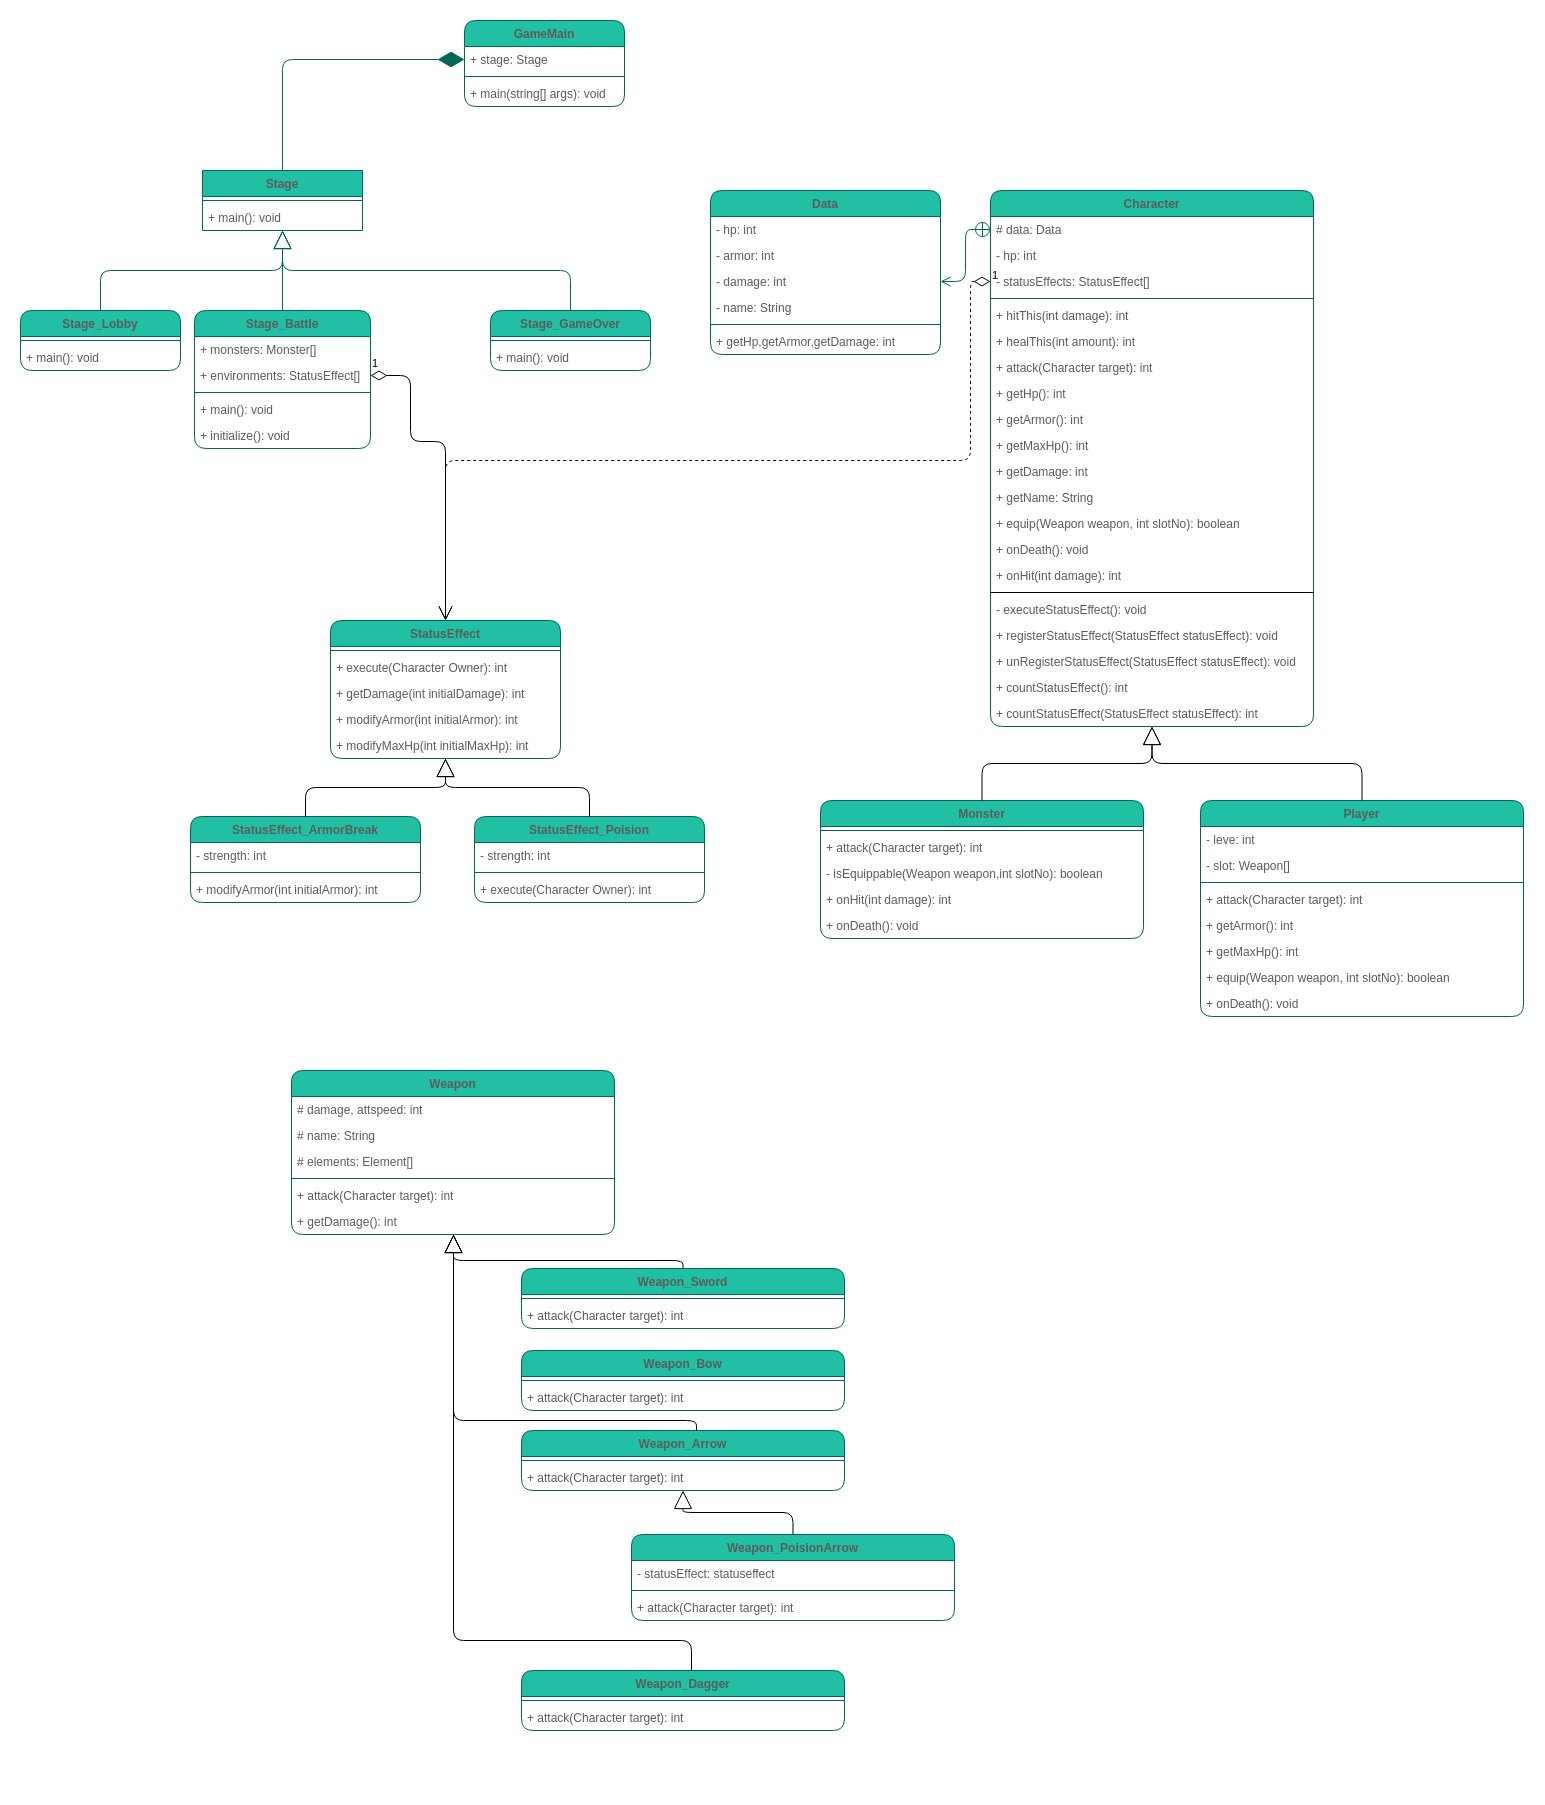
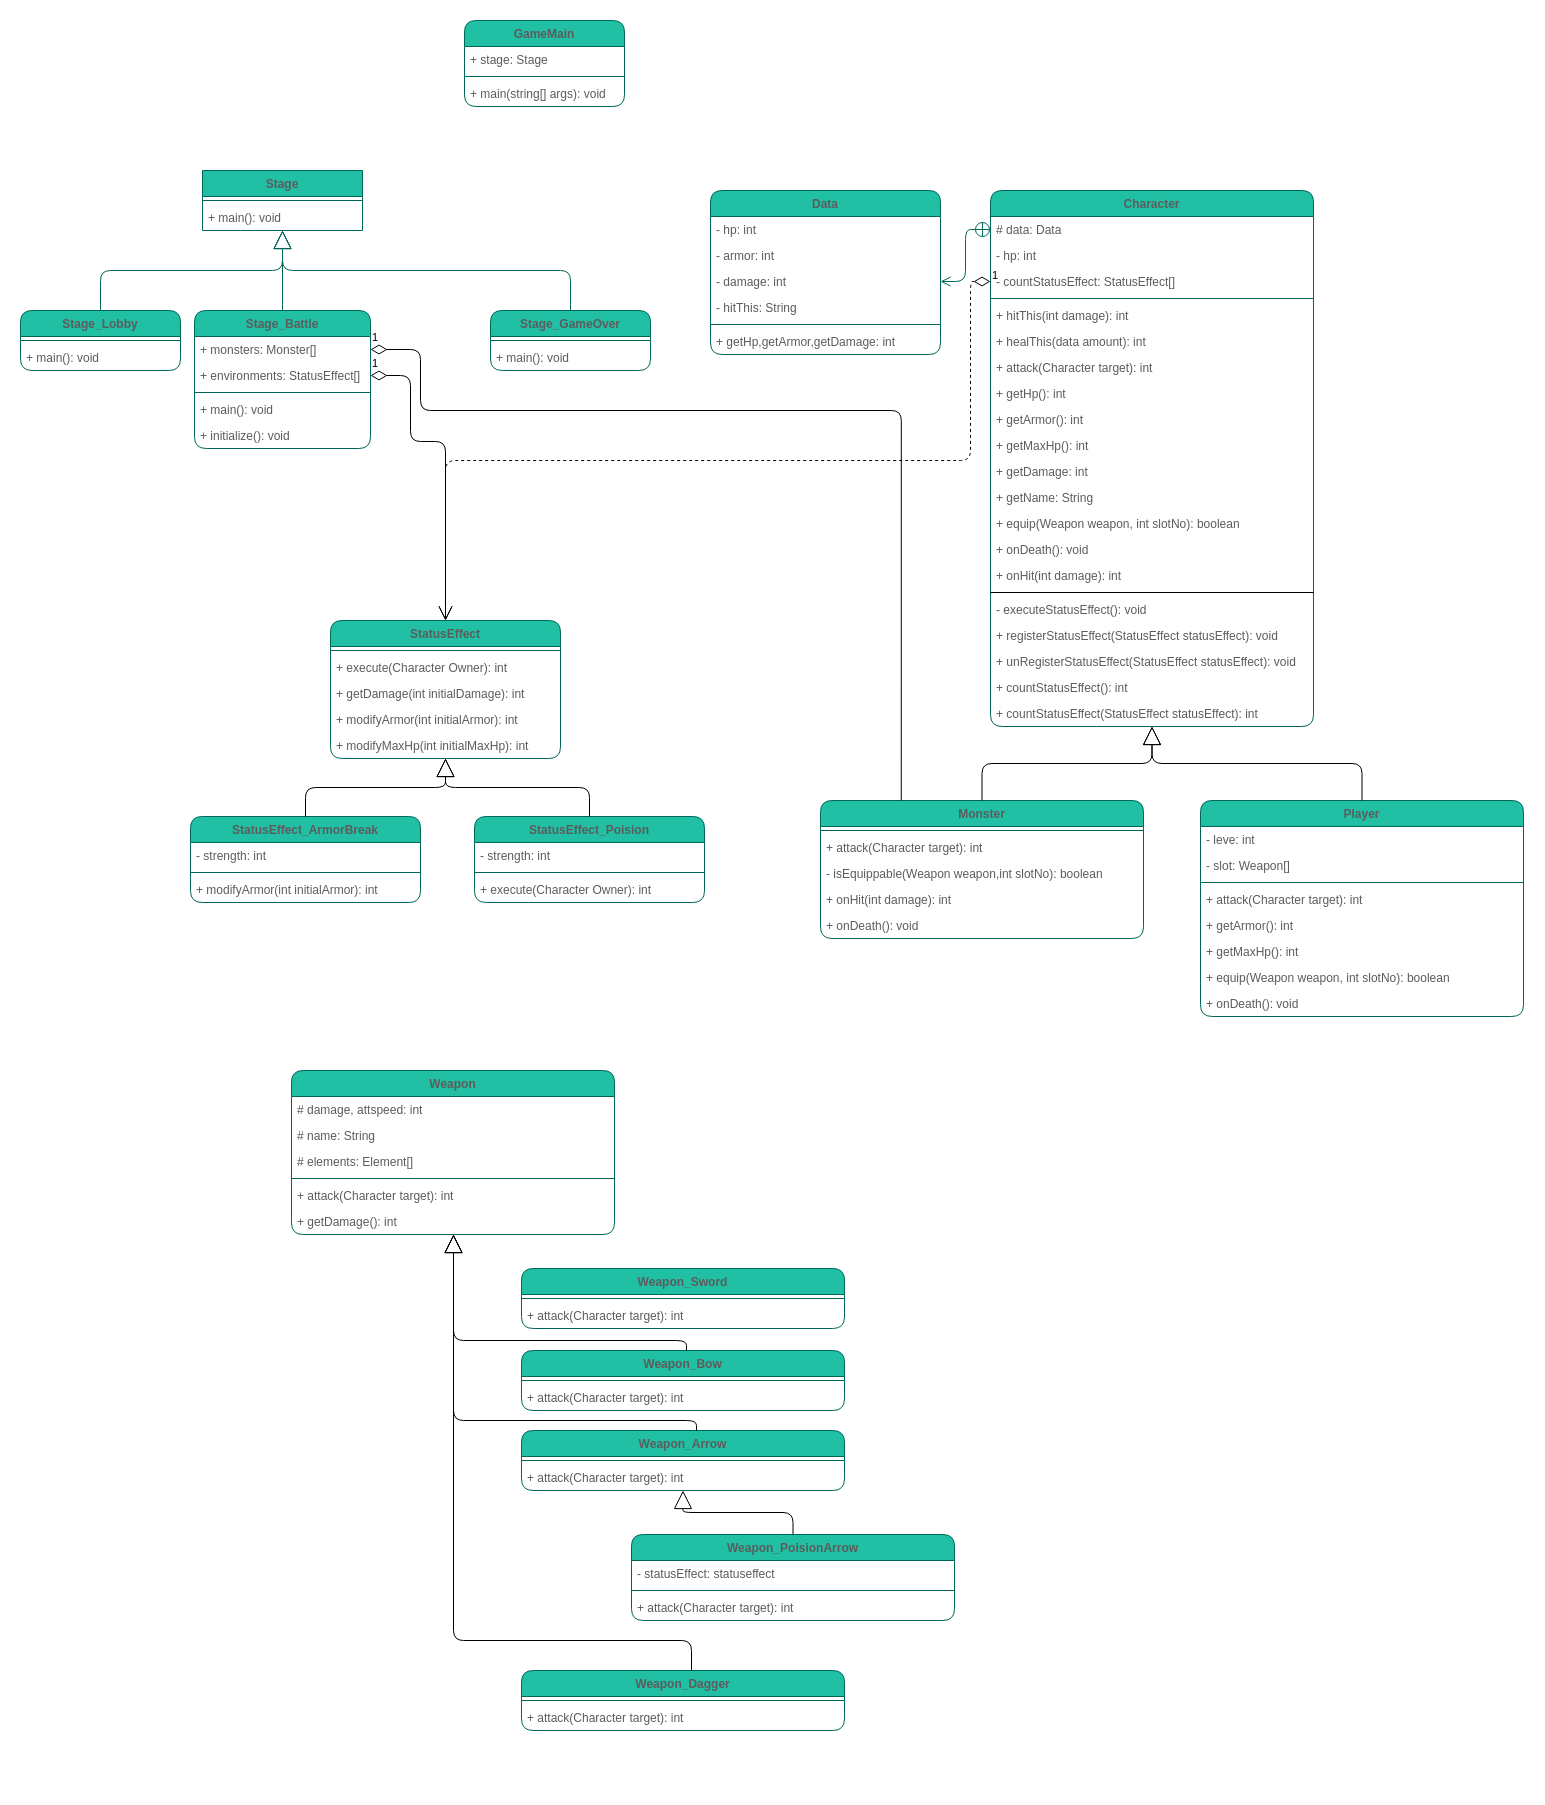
(310, 60) -> none
(1097, 282) -> (1110, 282)
(757, 308) -> (764, 308)
(1074, 342) -> (1079, 342)
none -> (813, 411)
(573, 1261) -> none
none -> (575, 1341)
